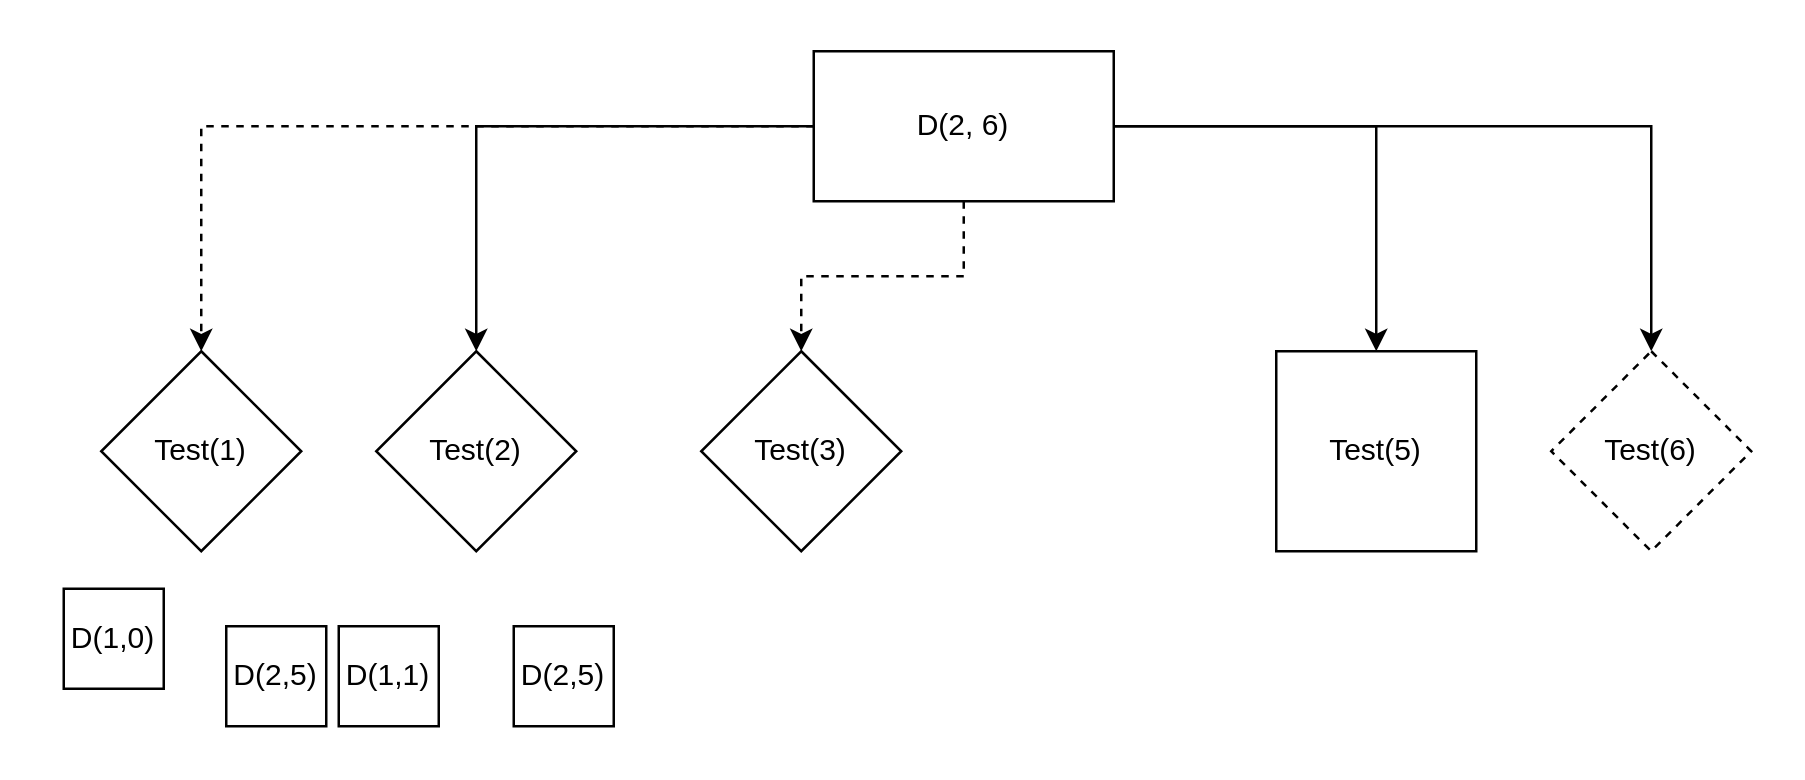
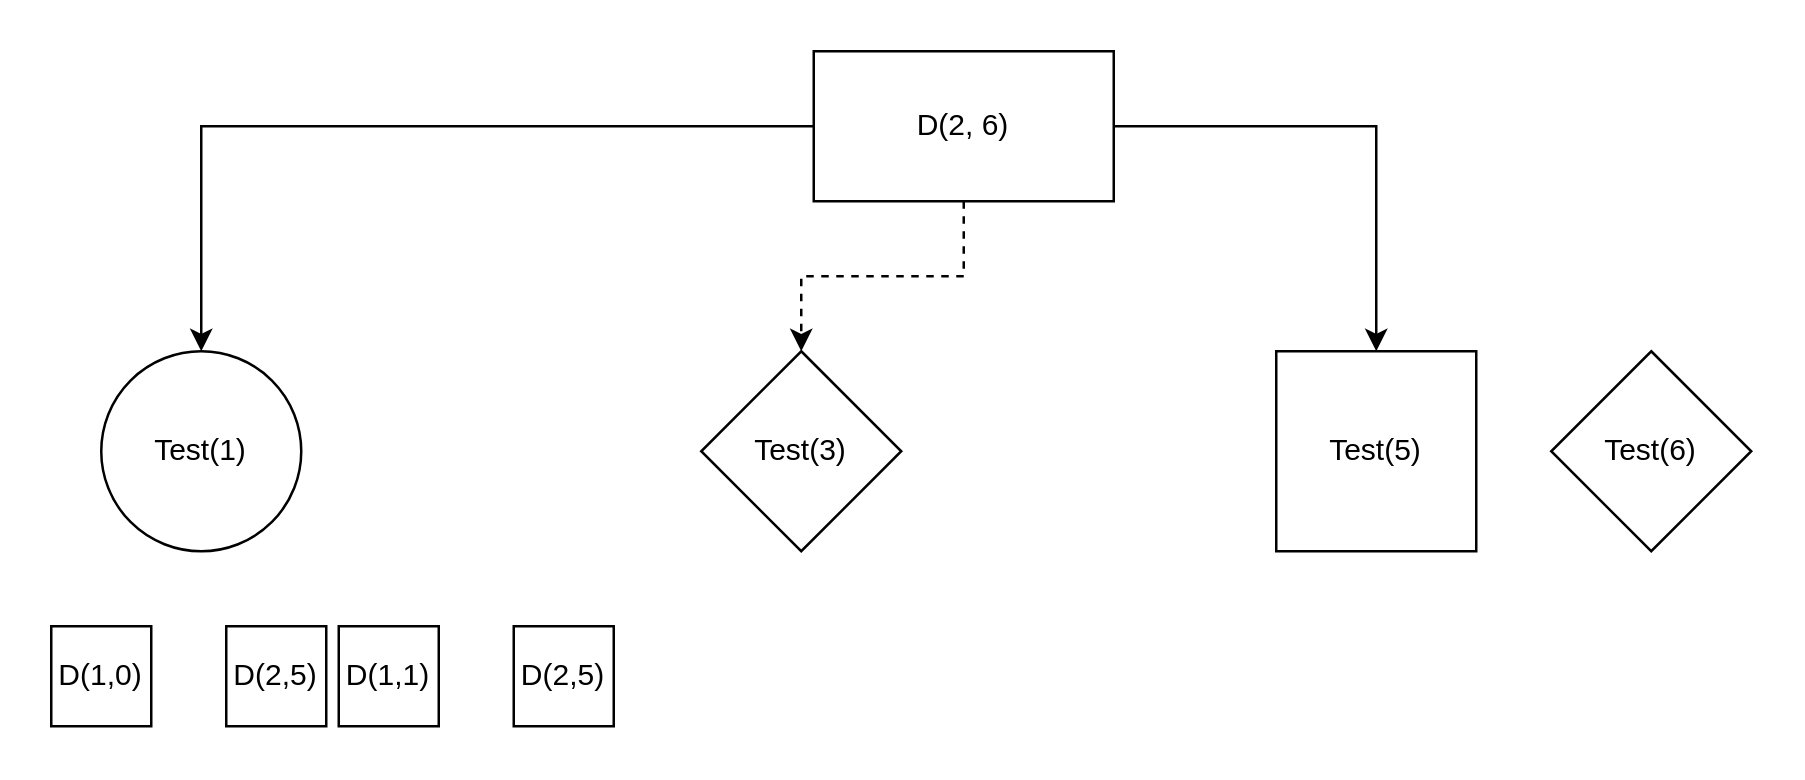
(232, 126) -> (232, 126)
(1620, 126) -> none
(476, 232) -> none
(201, 451) -> (201, 451)
(476, 451) -> none
(1651, 451) -> (1651, 451)
(114, 639) -> (101, 676)
